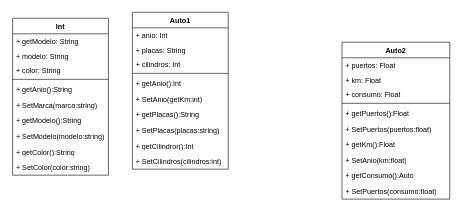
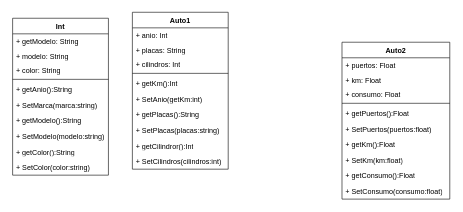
(163, 84) -> (160, 84)
(380, 161) -> (377, 161)
(382, 177) -> (383, 177)
(397, 197) -> (397, 197)
